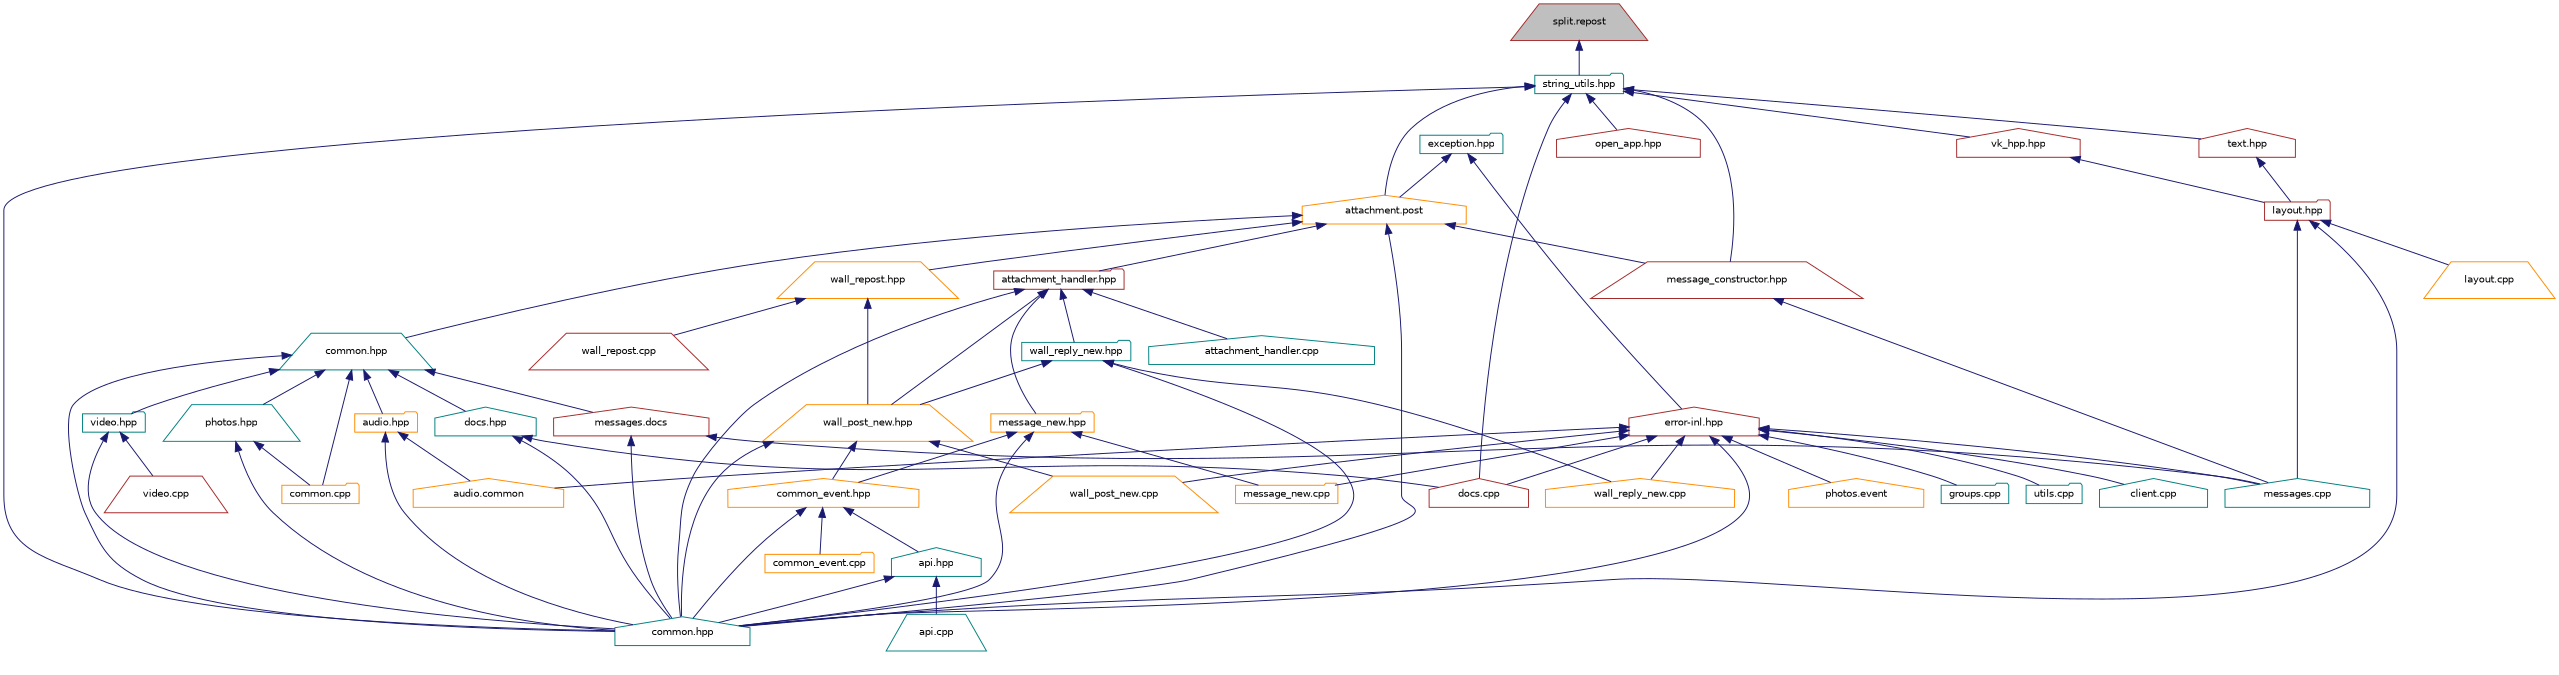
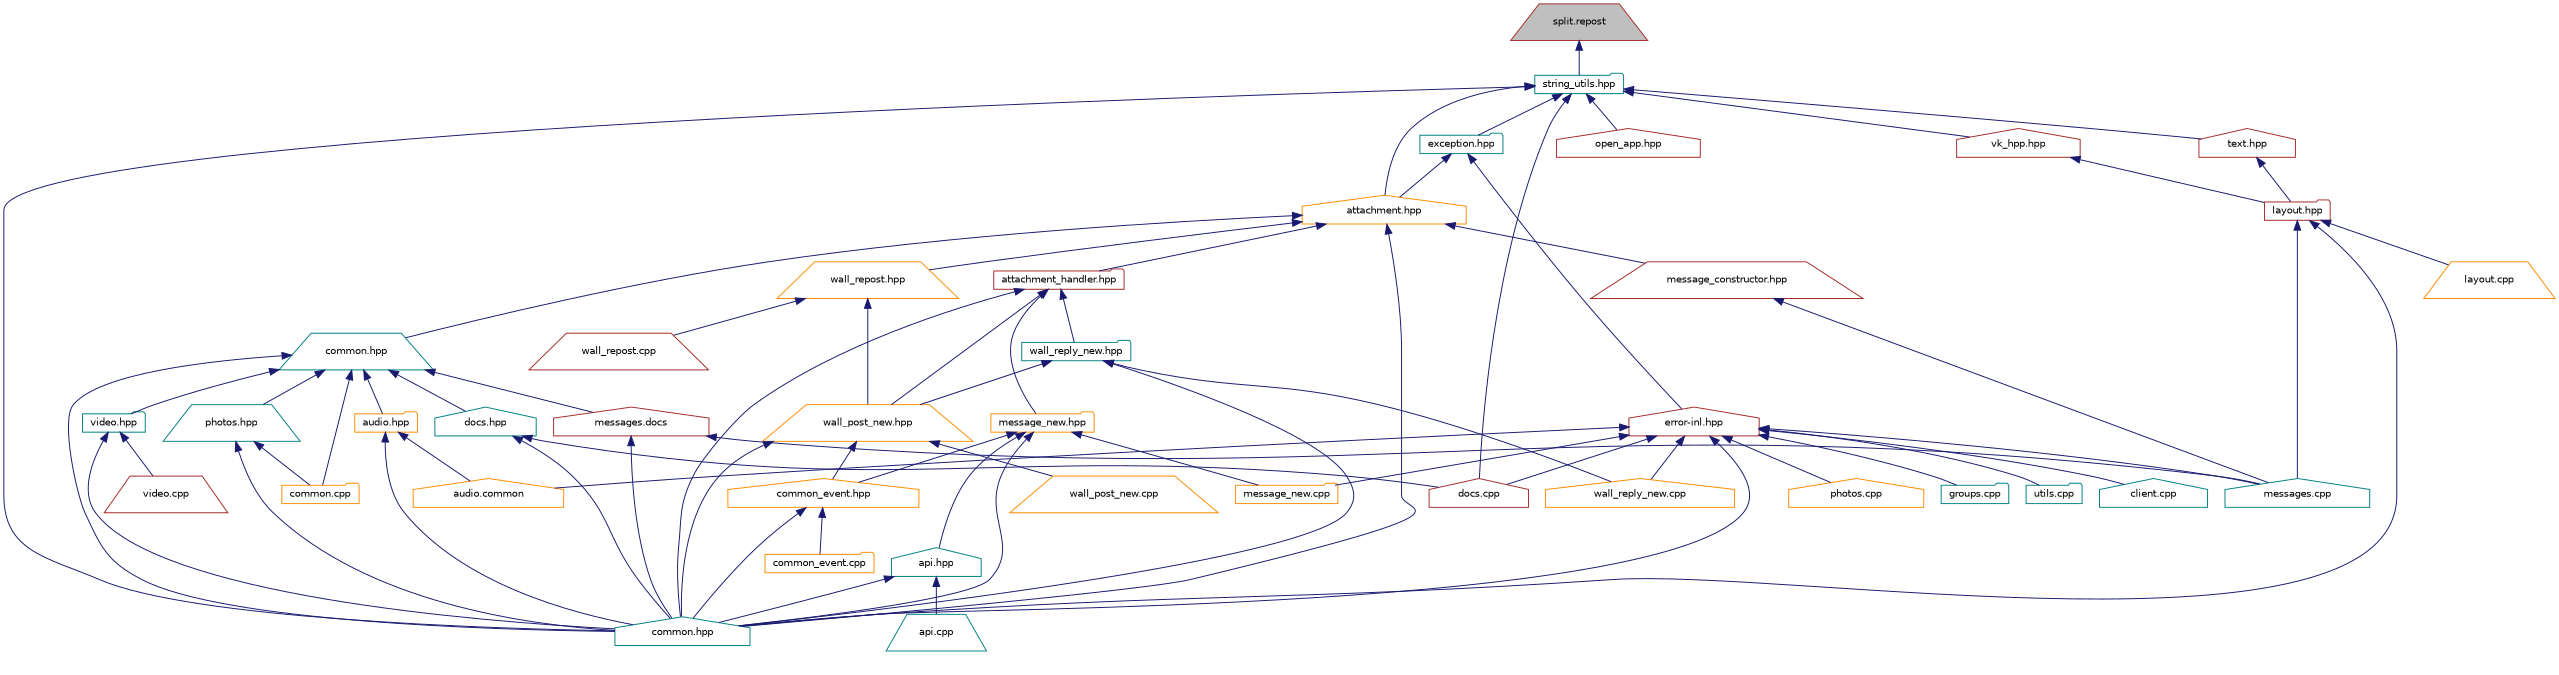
(1722, 151) -> (1516, 117)
(1384, 211) -> (1384, 211)
(1262, 352) -> none
(1346, 461) -> none
(1856, 494) -> (1856, 494)
(885, 532) -> (964, 483)
